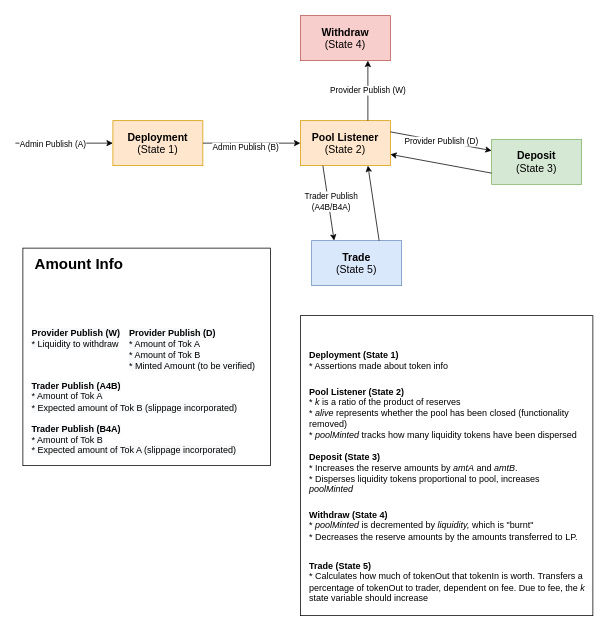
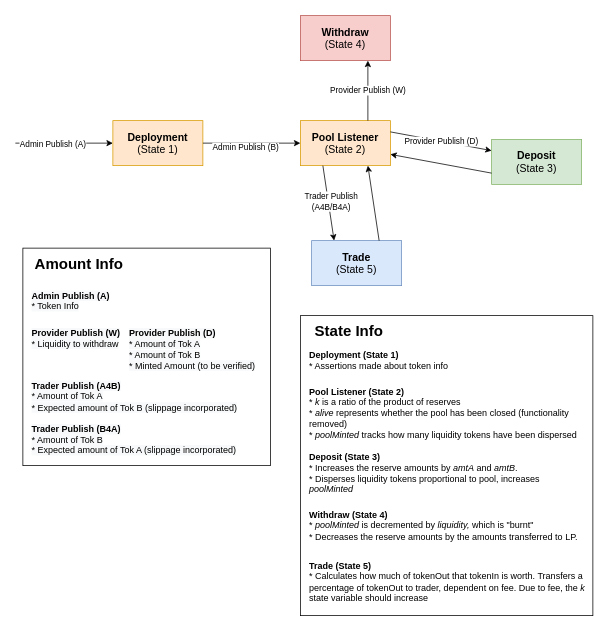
none -> (79, 300)
none -> (349, 330)
